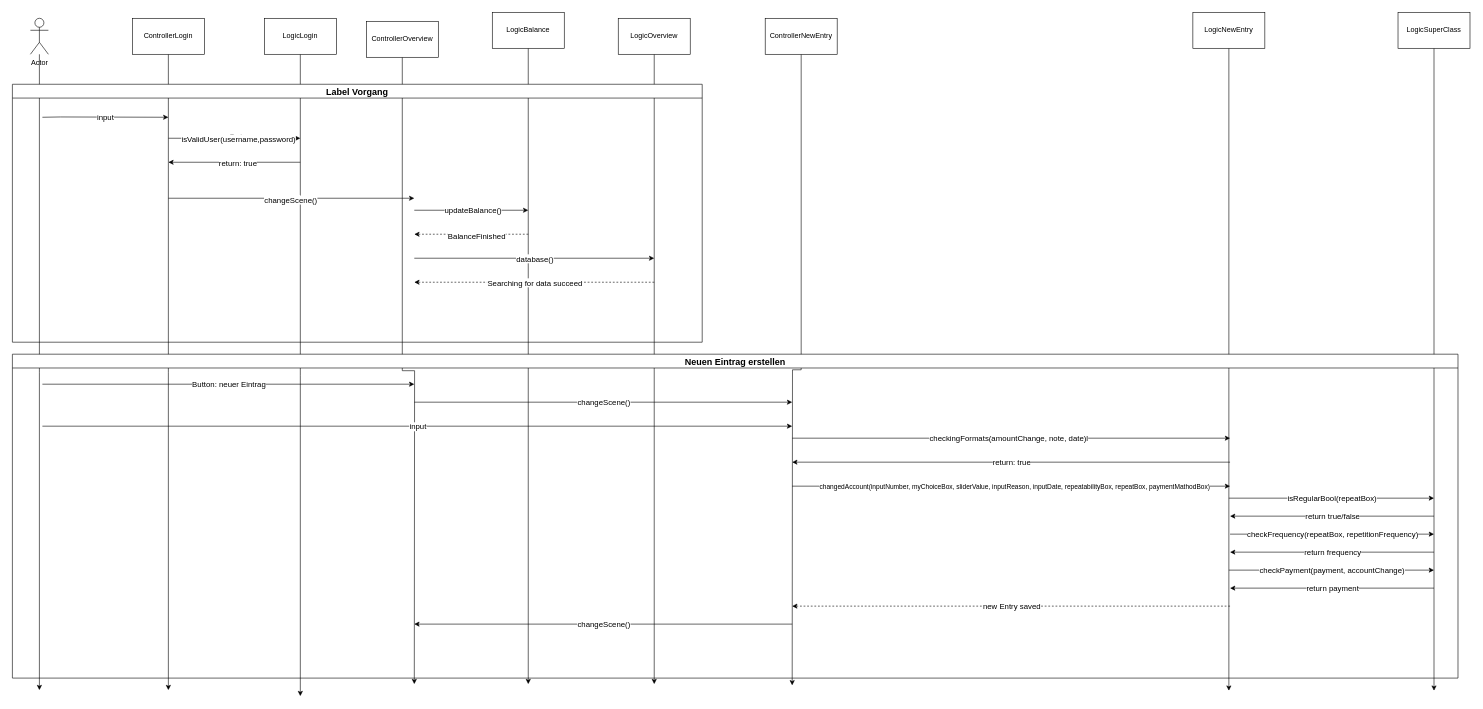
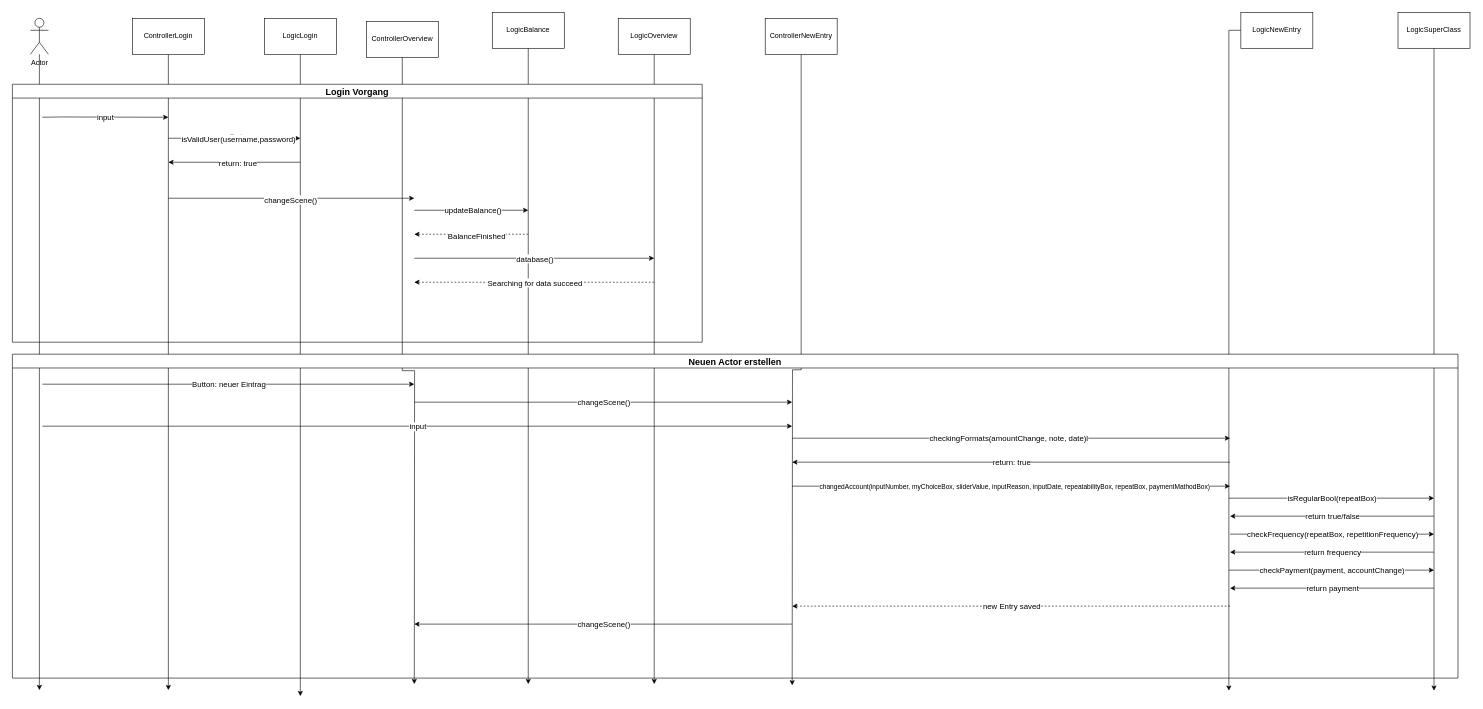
(1229, 30) -> (1277, 30)
(357, 92) -> (357, 92)
(735, 362) -> (735, 362)
